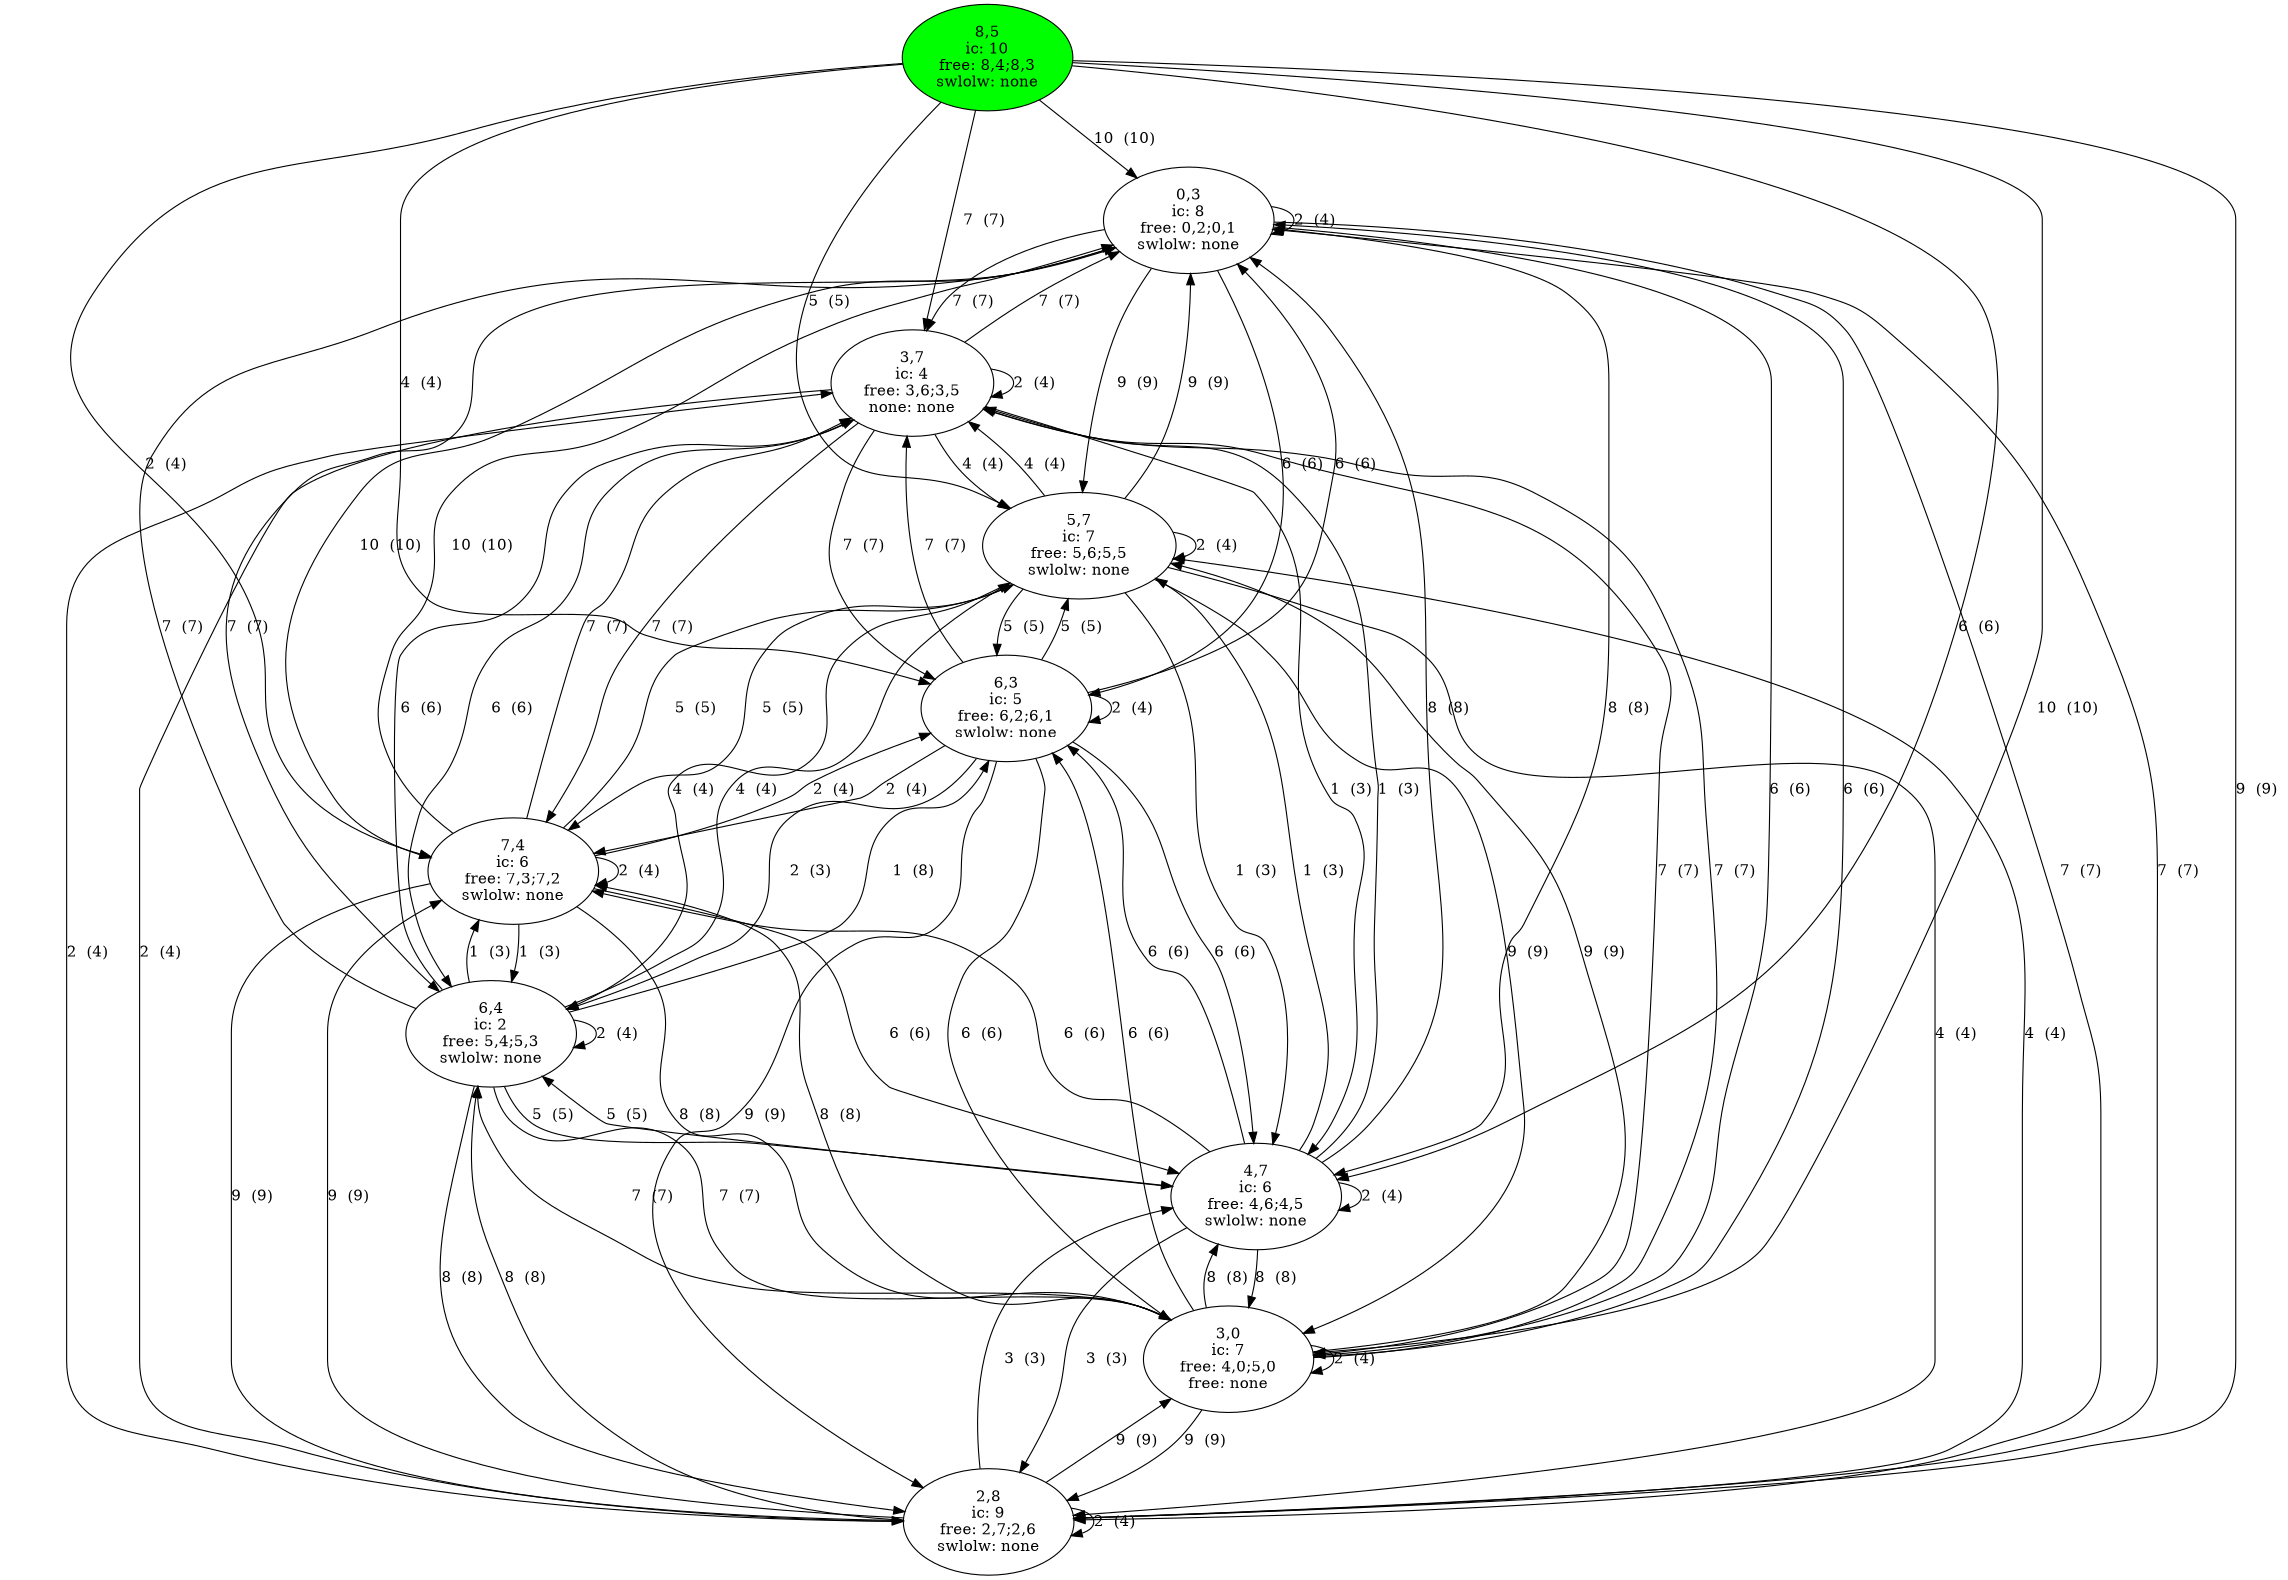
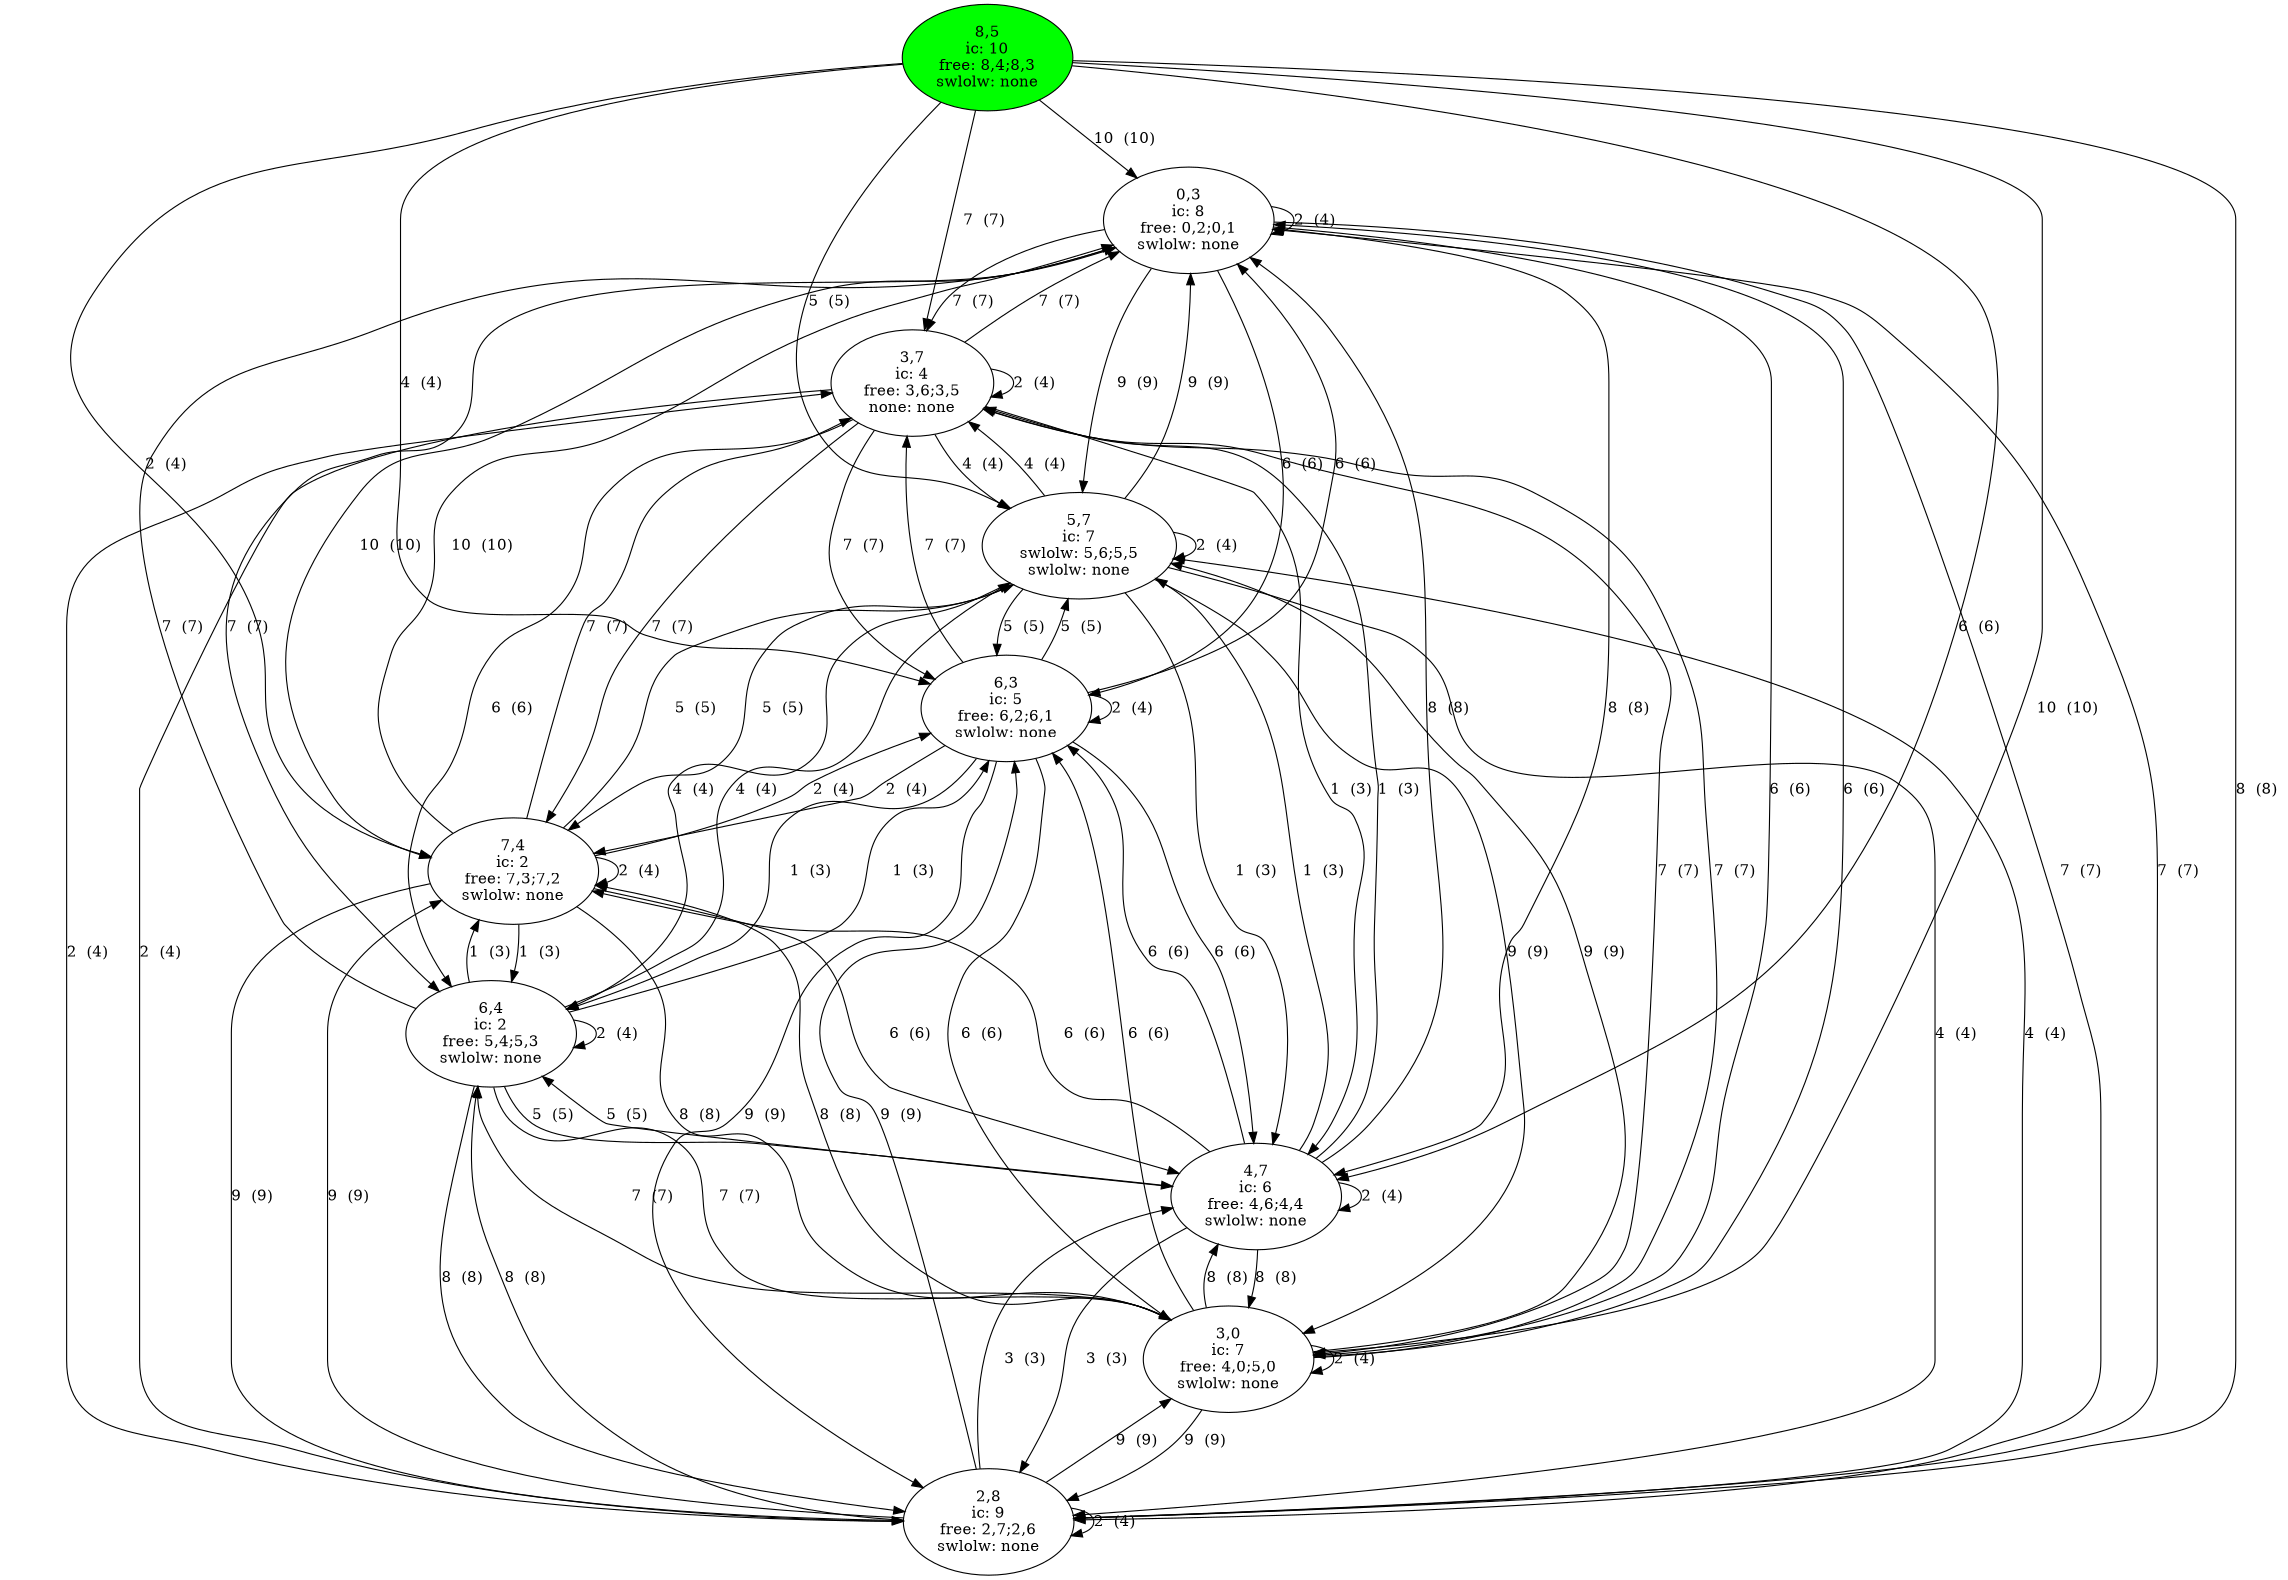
(1079, 546) -> (1079, 546)
(470, 623) -> none
(2260, 790) -> (2260, 790)
(513, 871) -> (513, 871)
(813, 871) -> (813, 871)
(916, 871) -> (916, 871)
none -> (837, 1084)
(1256, 1197) -> (1256, 1197)
(1229, 1359) -> (1229, 1359)
